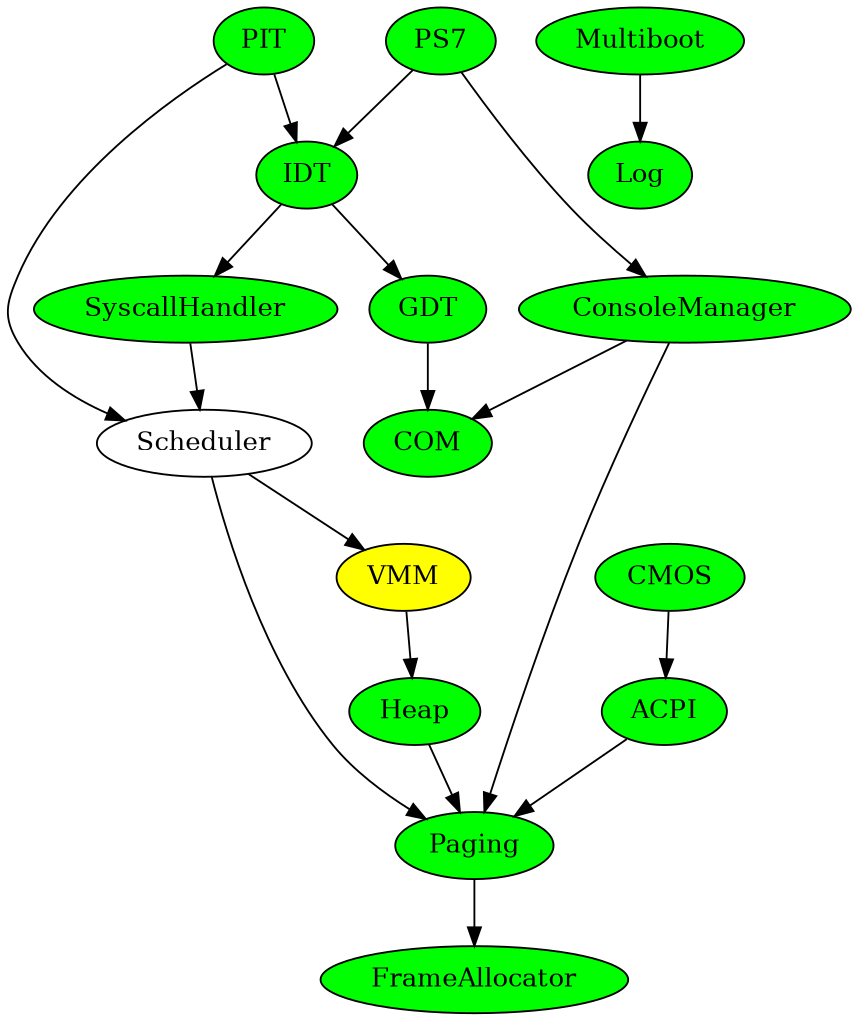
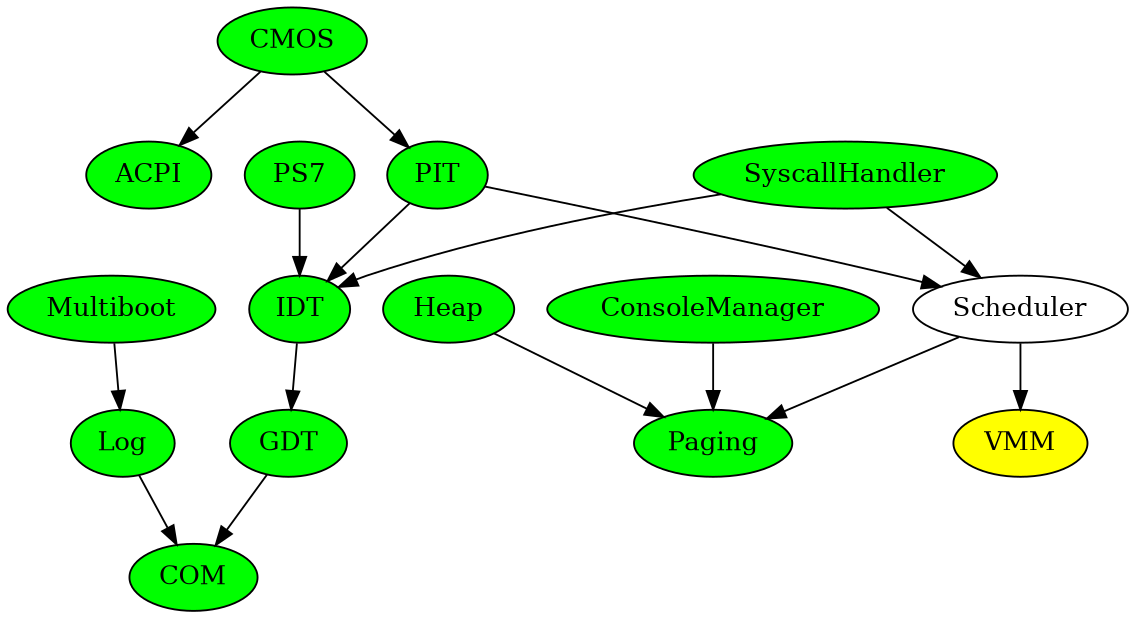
none -> (360, 103)
(540, 174) -> none
(254, 233) -> (537, 229)
(558, 375) -> (153, 502)
(408, 635) -> none
(578, 772) -> none
(474, 980) -> none
